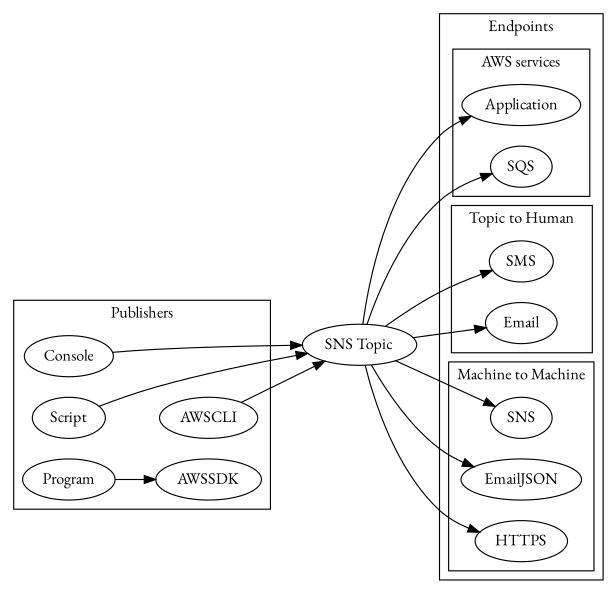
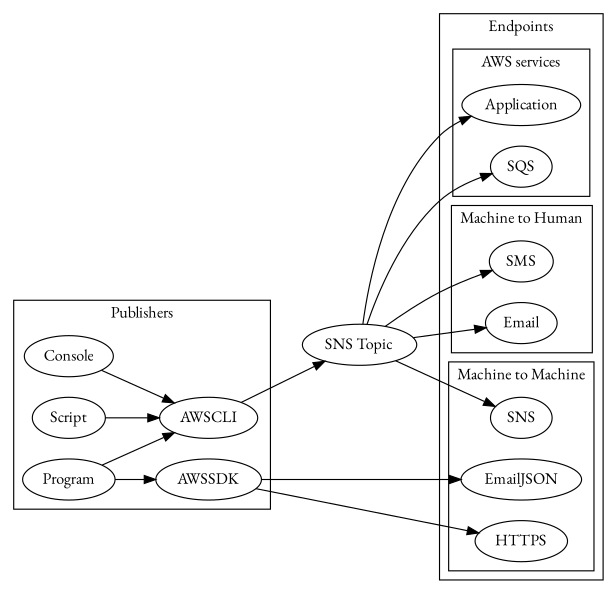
(522, 219) -> (522, 219)
(201, 347) -> (132, 384)
(196, 377) -> (127, 418)
(410, 421) -> (355, 480)
none -> (133, 451)
(401, 458) -> (362, 510)
